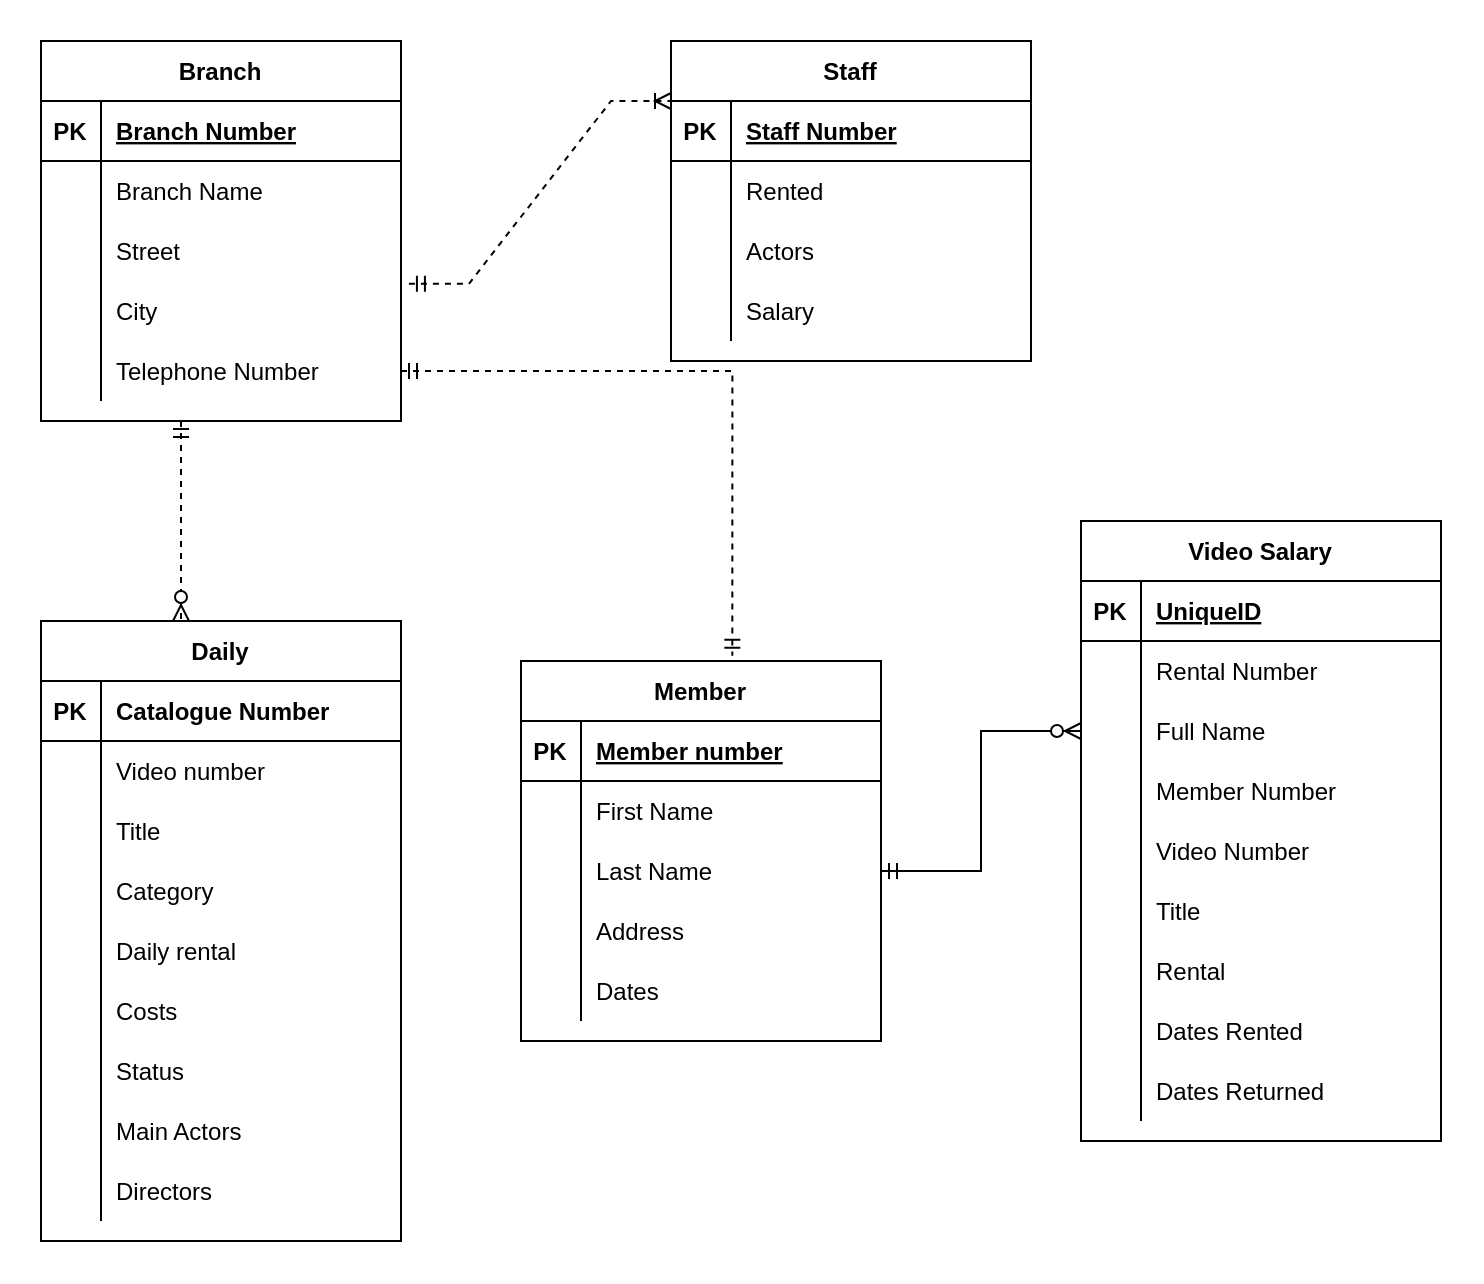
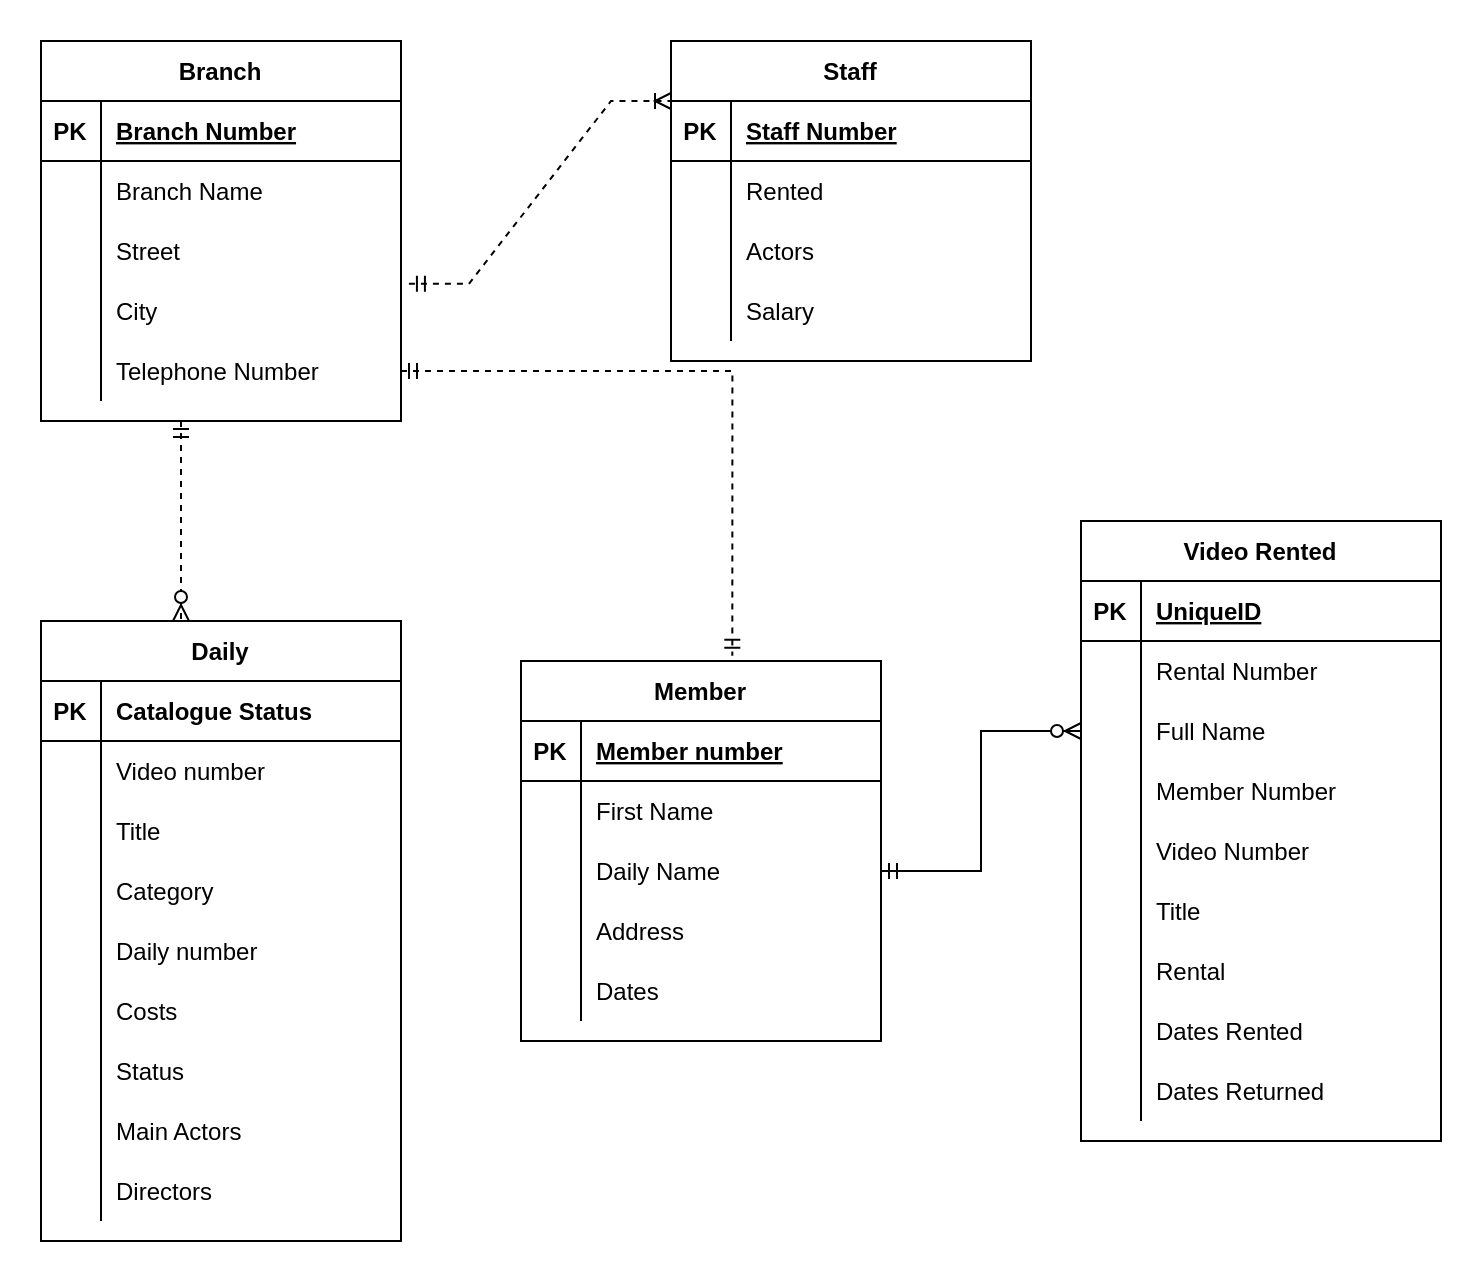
(1260, 552) -> (1260, 552)
(217, 712) -> (217, 712)
(653, 872) -> (654, 872)
(184, 952) -> (187, 952)
